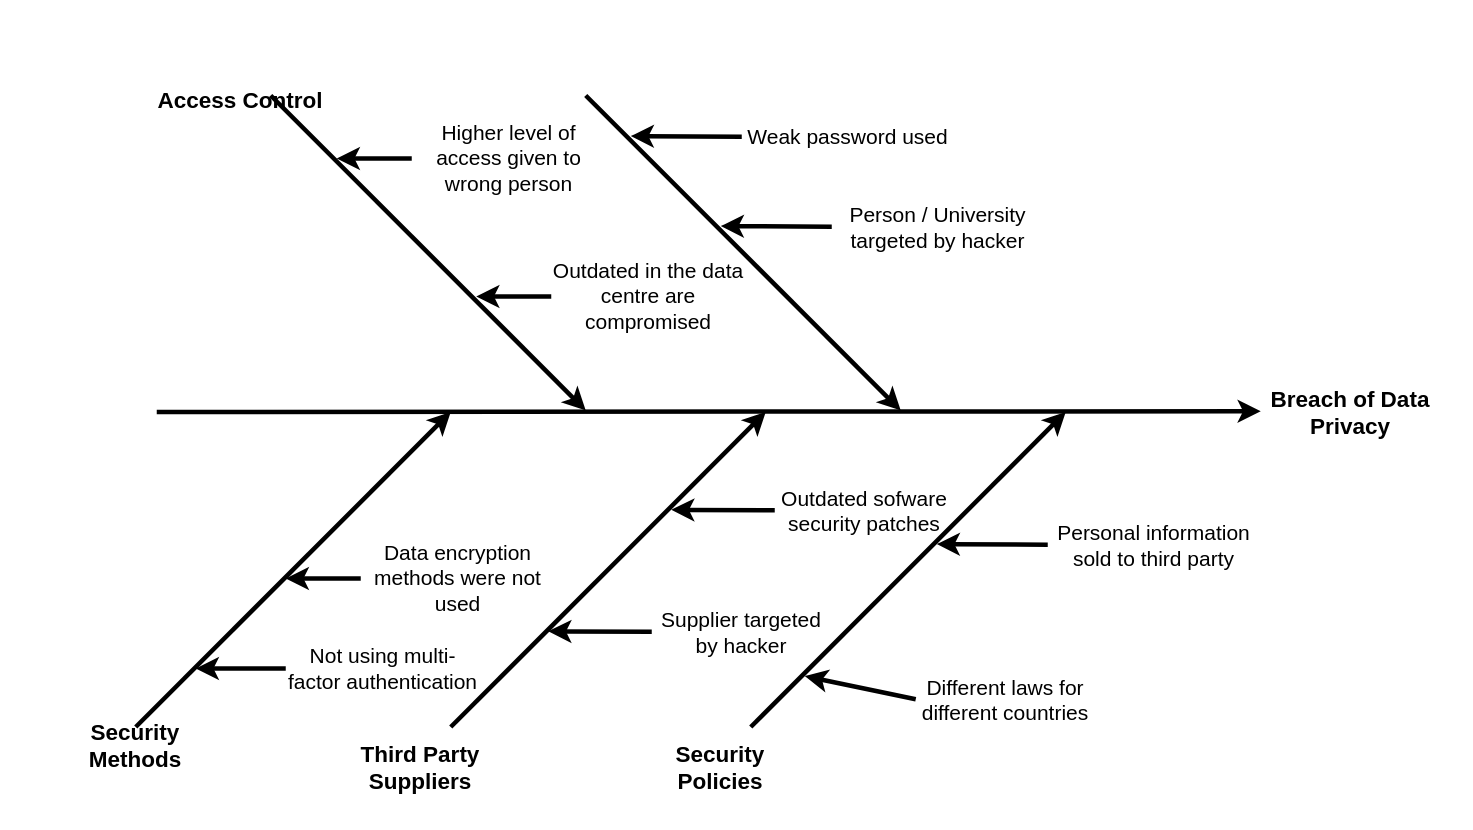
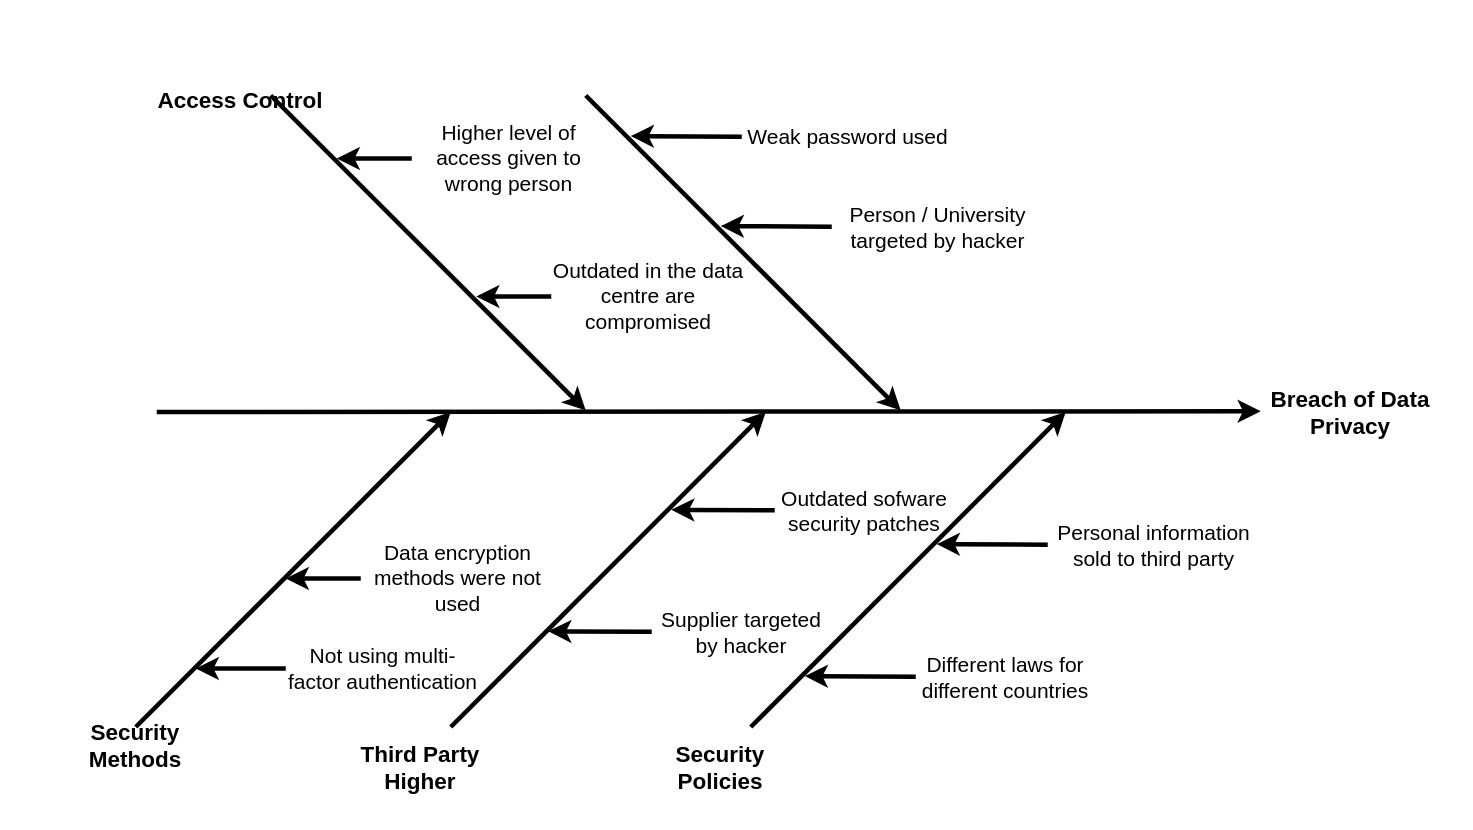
(1006, 699) -> (1006, 677)
(421, 767) -> (421, 767)
